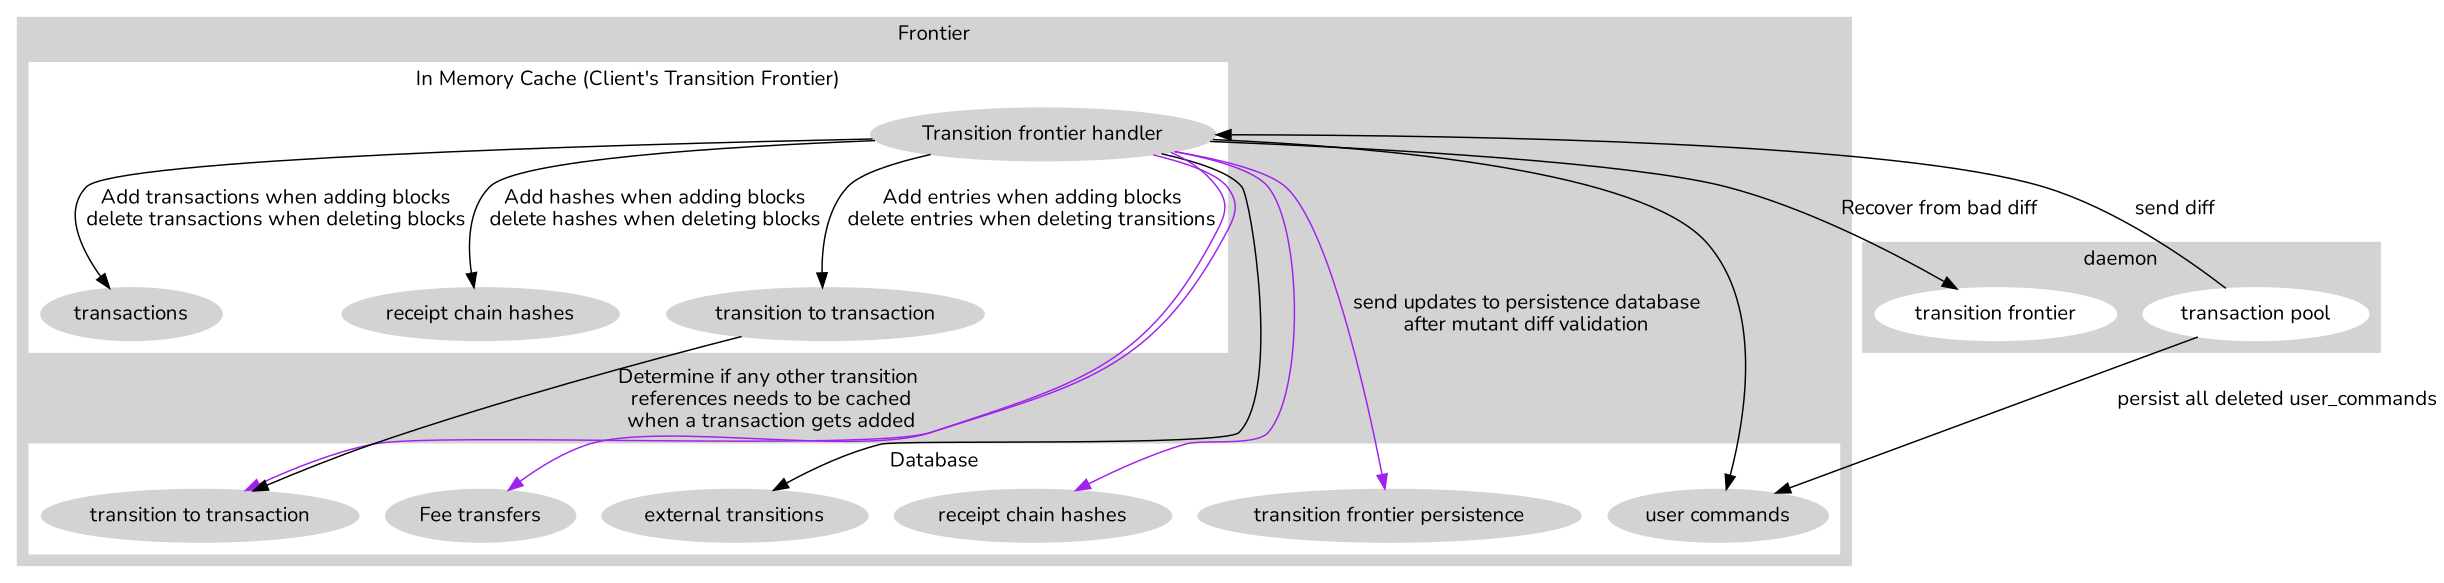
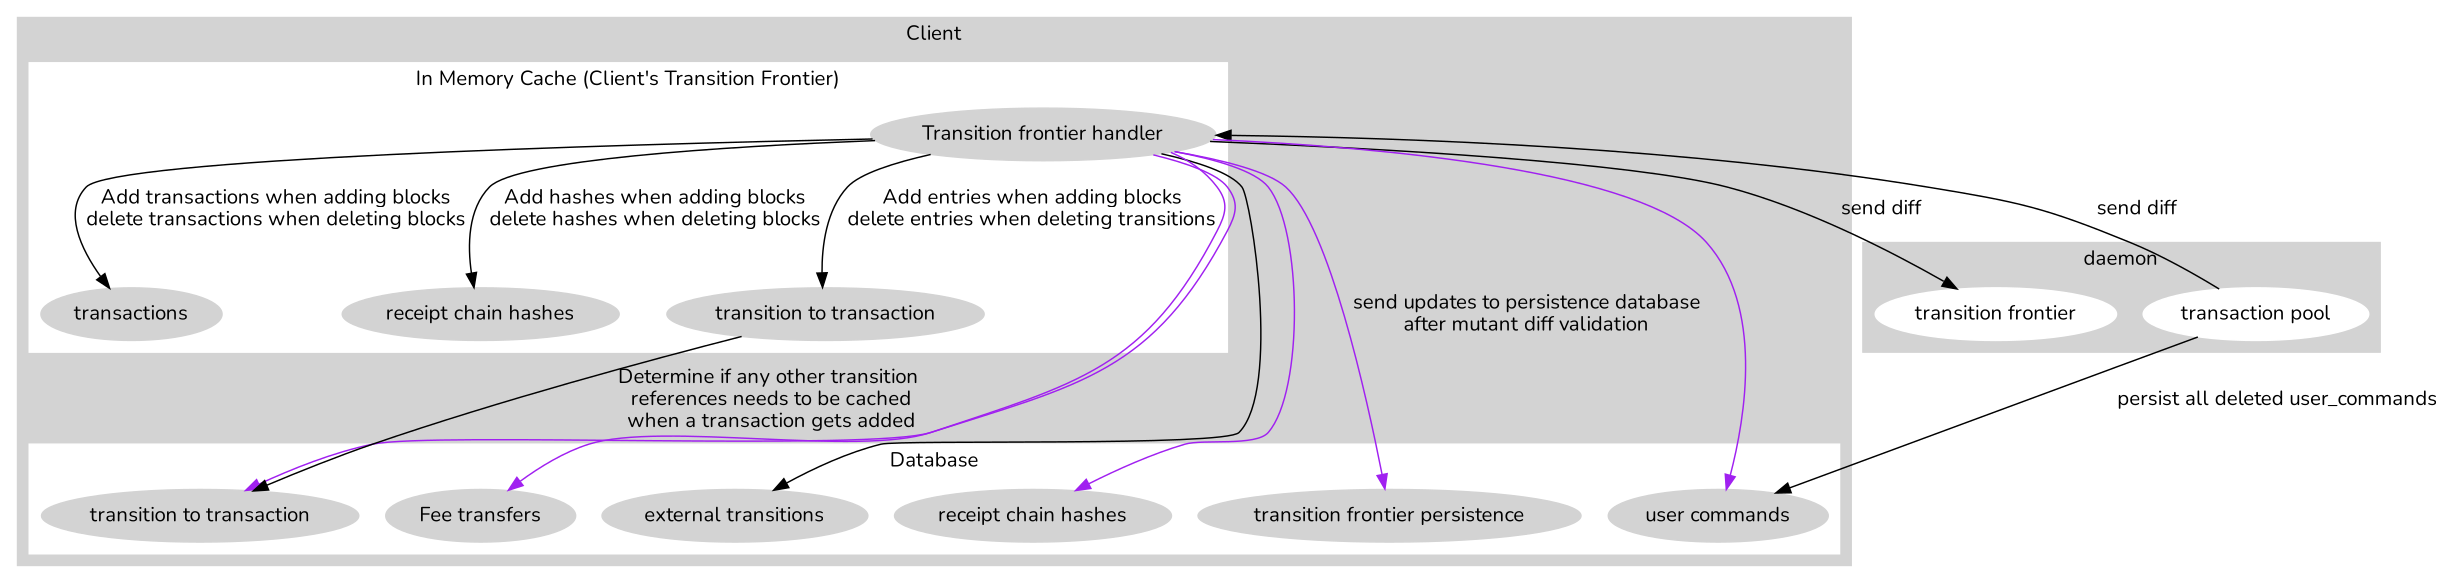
(934, 34) -> (934, 34)
(1586, 186) -> (1586, 186)
(1940, 209) -> (1881, 209)
